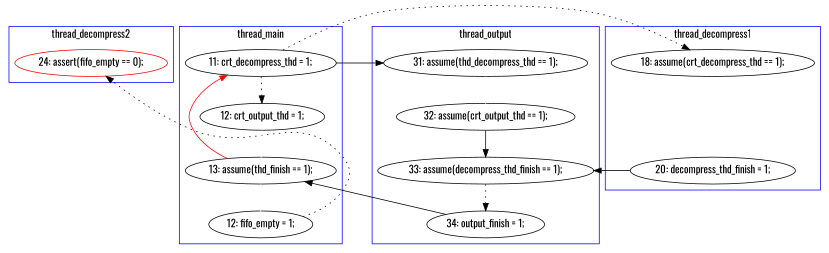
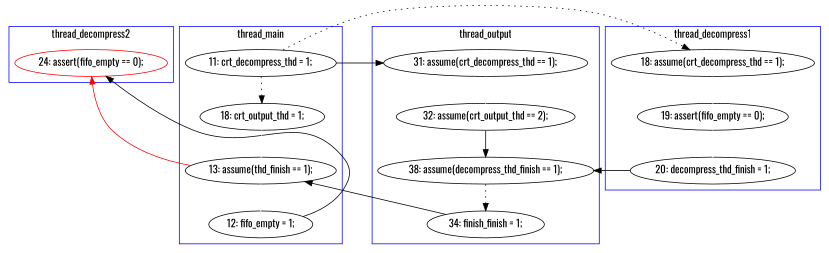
(486, 63) -> (486, 63)
(262, 117) -> (262, 117)
(486, 117) -> (486, 117)
none -> (713, 117)
(190, 121) -> (126, 141)
(266, 135) -> (266, 135)
(486, 171) -> (486, 171)
(486, 224) -> (486, 224)
